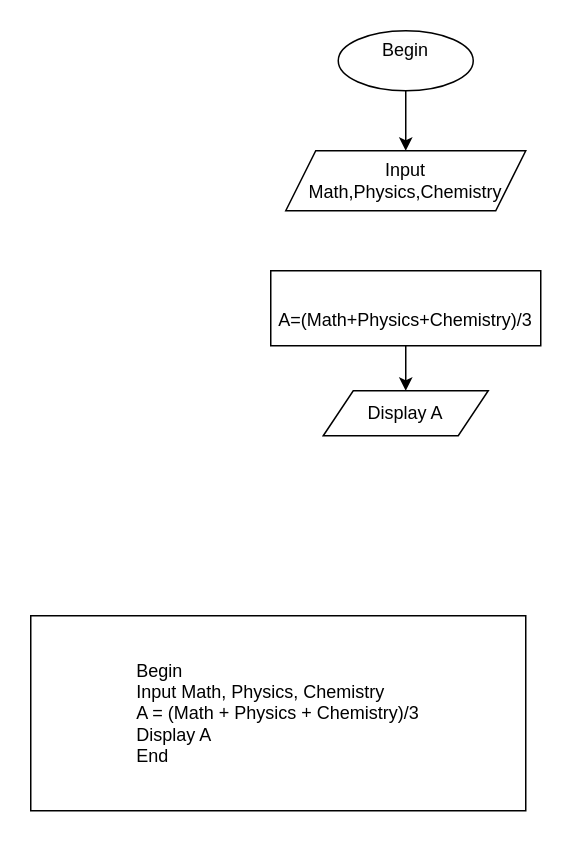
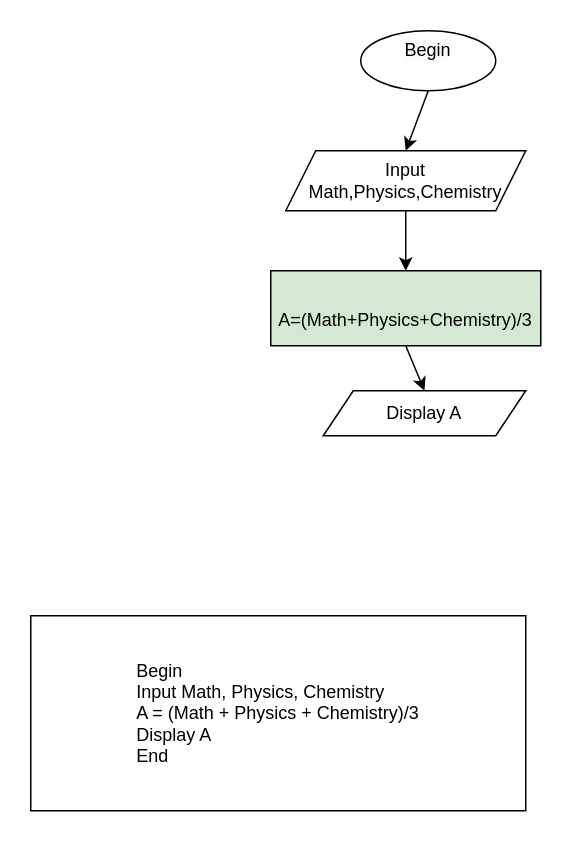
(406, 61) -> (428, 61)
none -> (406, 236)
(406, 308) -> (406, 308)
(406, 413) -> (425, 413)
